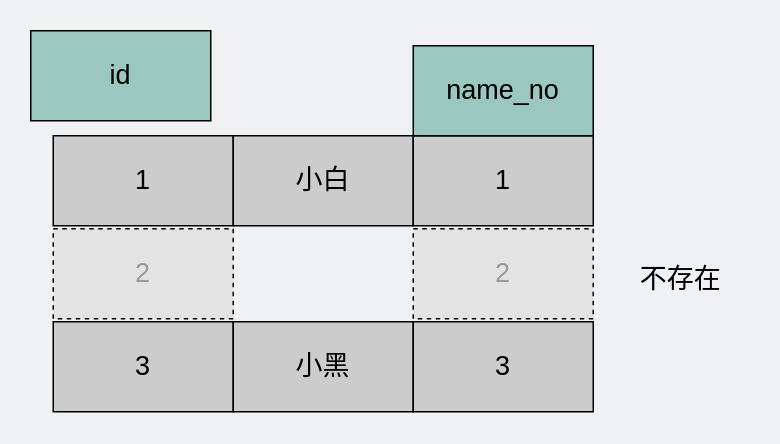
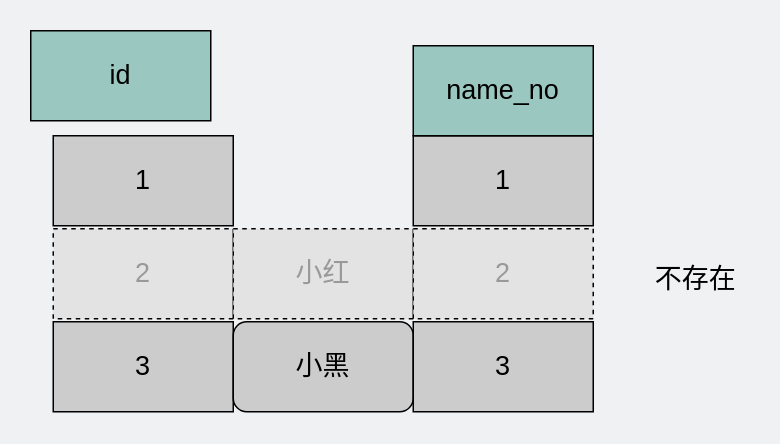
(323, 181) -> none
none -> (323, 274)
(681, 280) -> (696, 280)
(323, 367) -> (323, 367)
